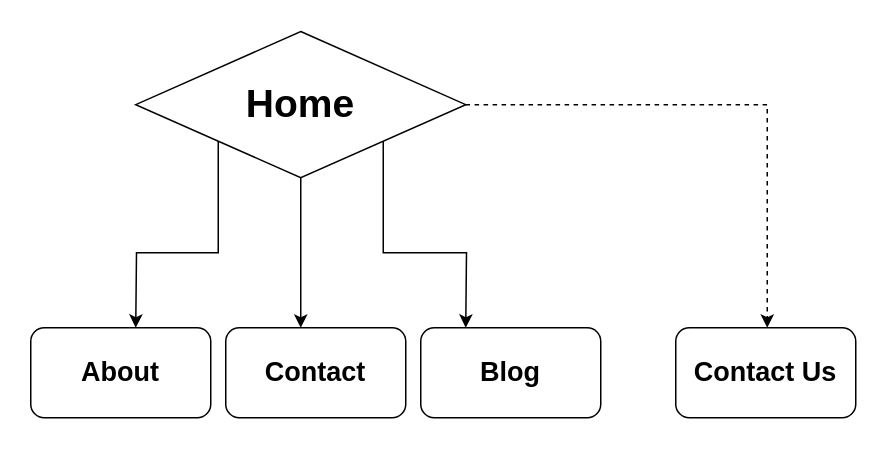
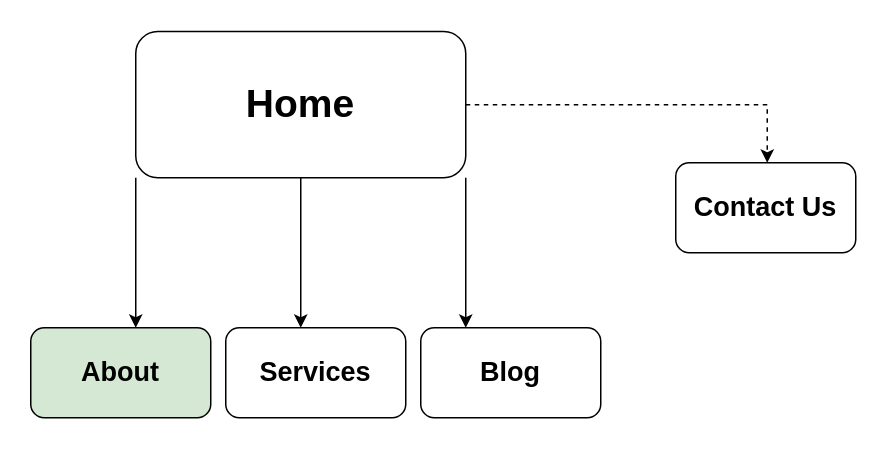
(301, 105) -> (301, 105)
(121, 373) -> (121, 373)
(316, 373) -> (316, 373)
(766, 373) -> (766, 208)
